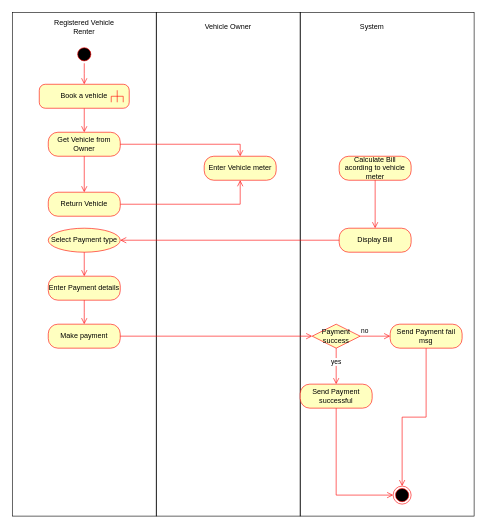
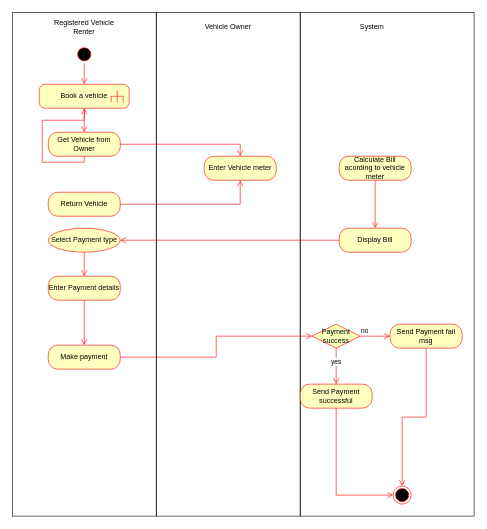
(84, 176) -> (42, 143)
(84, 336) -> (84, 357)
